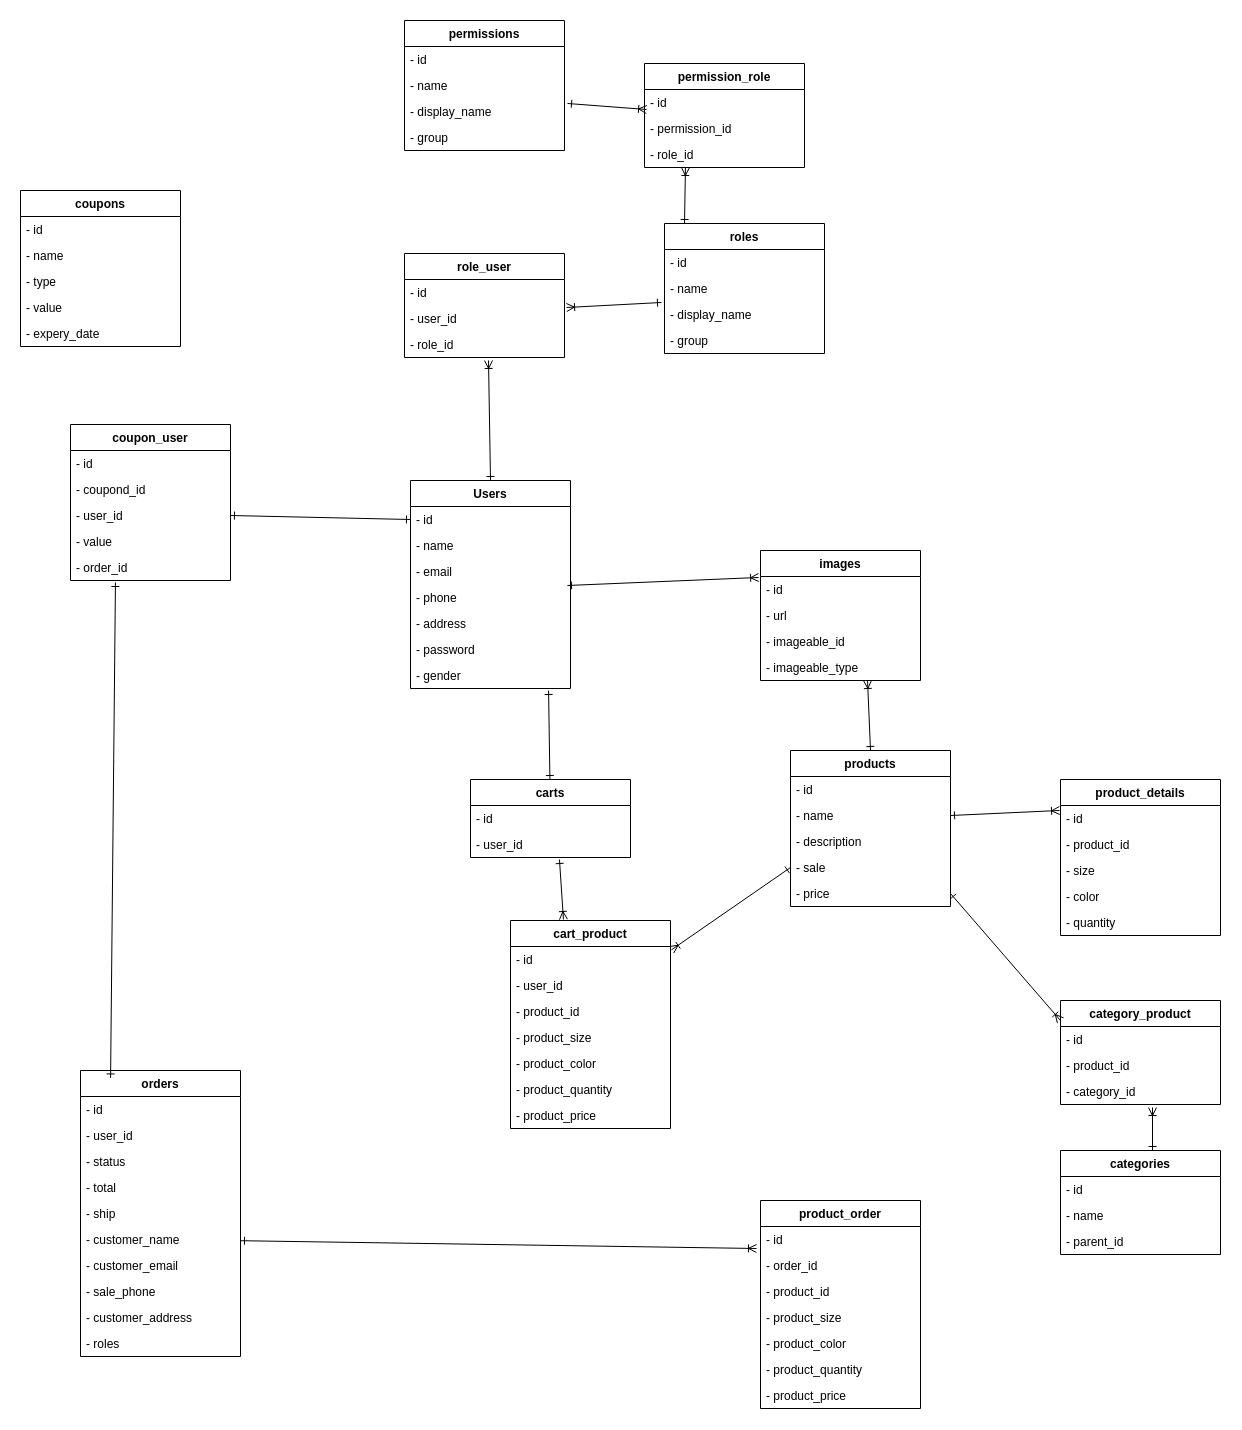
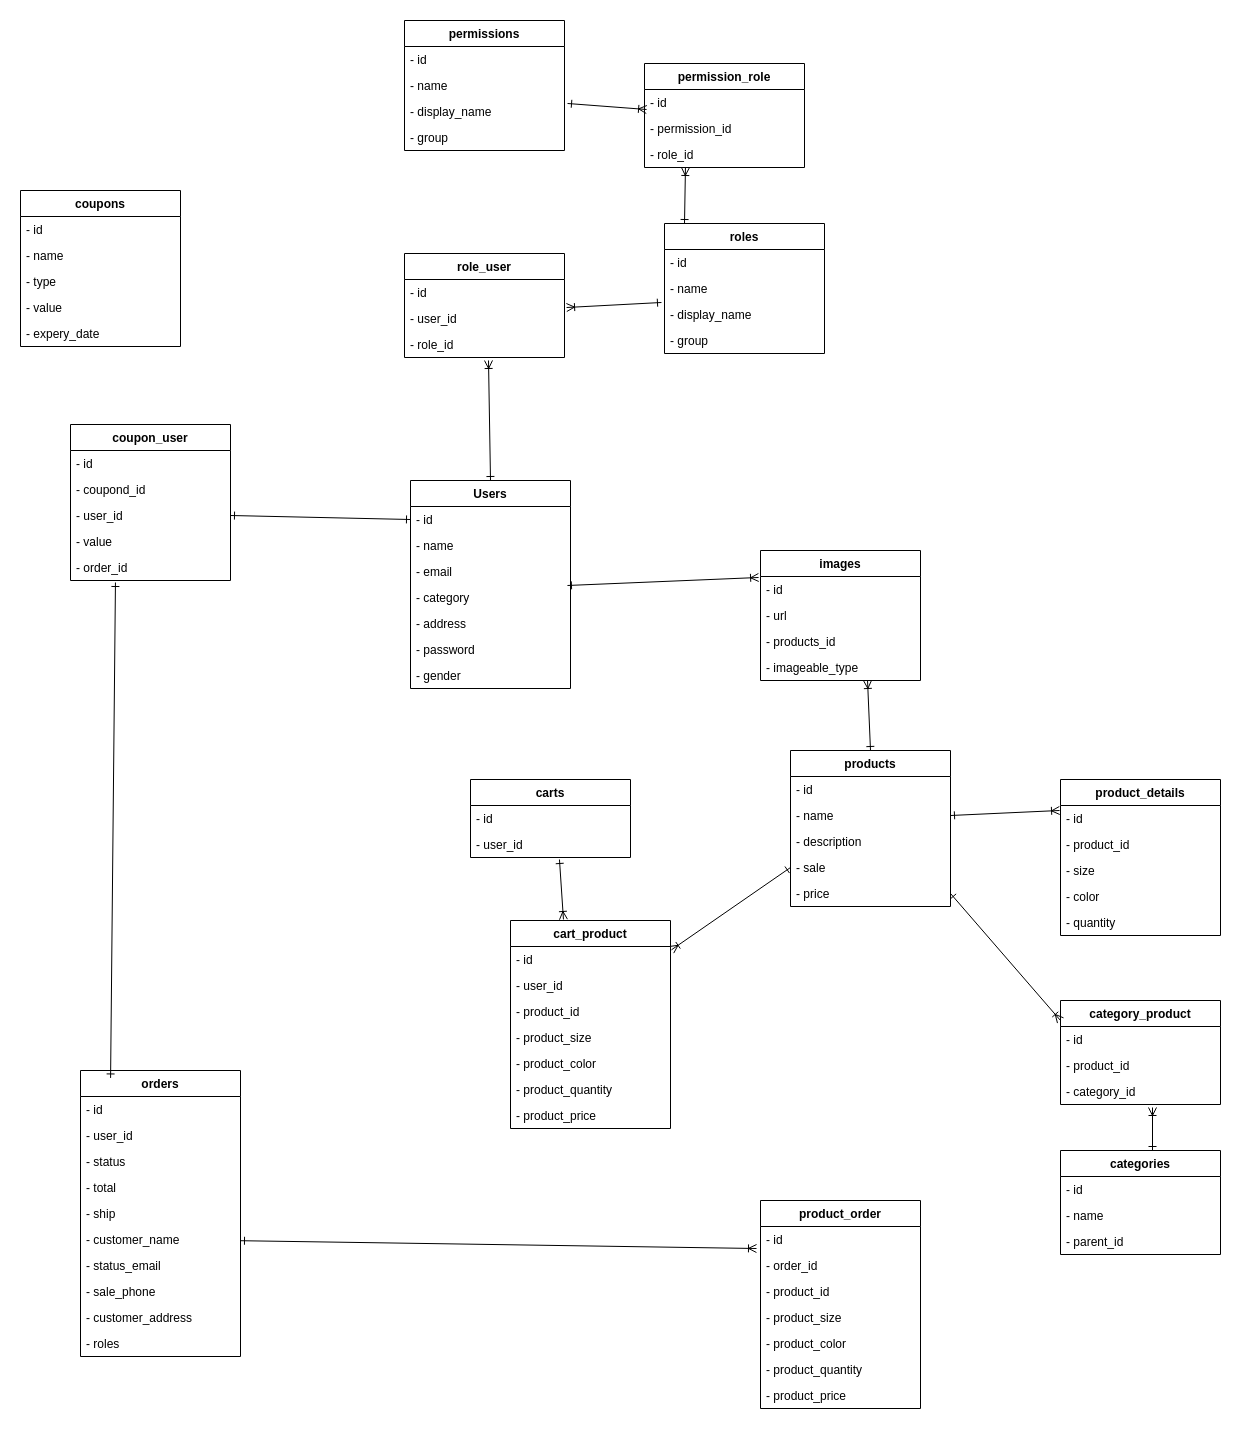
(438, 598) -> (448, 598)
(807, 642) -> (807, 642)
(549, 735) -> none
(135, 1266) -> (128, 1266)
